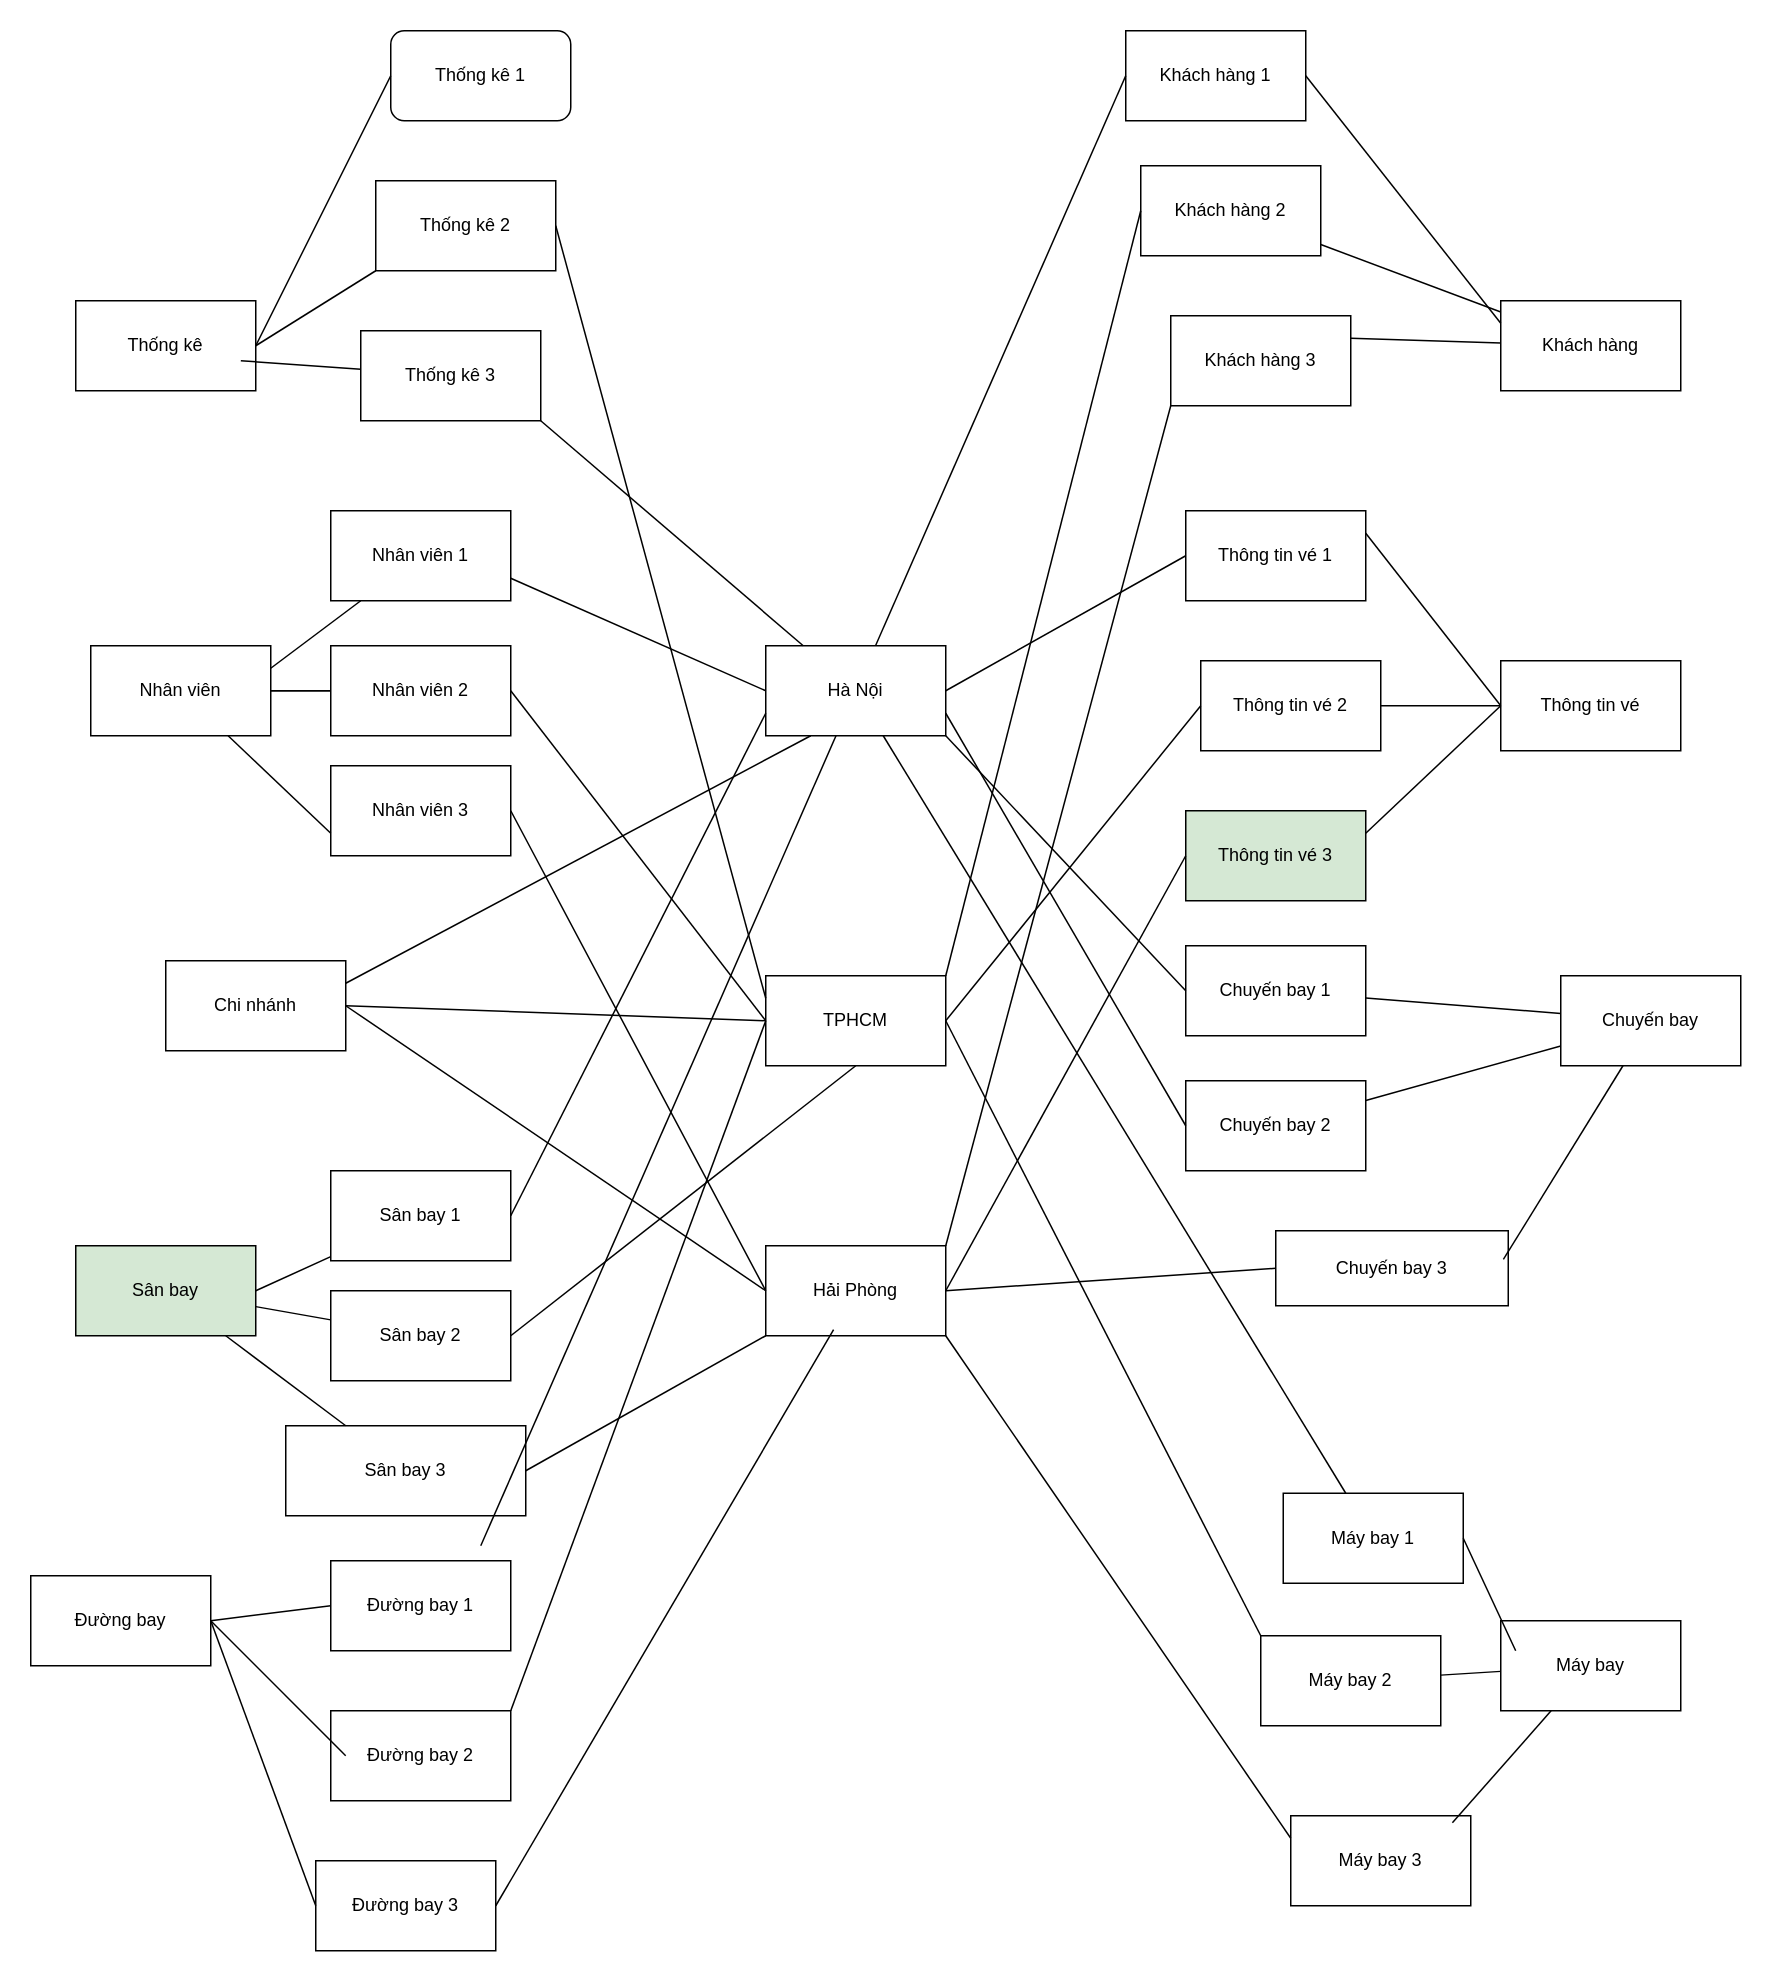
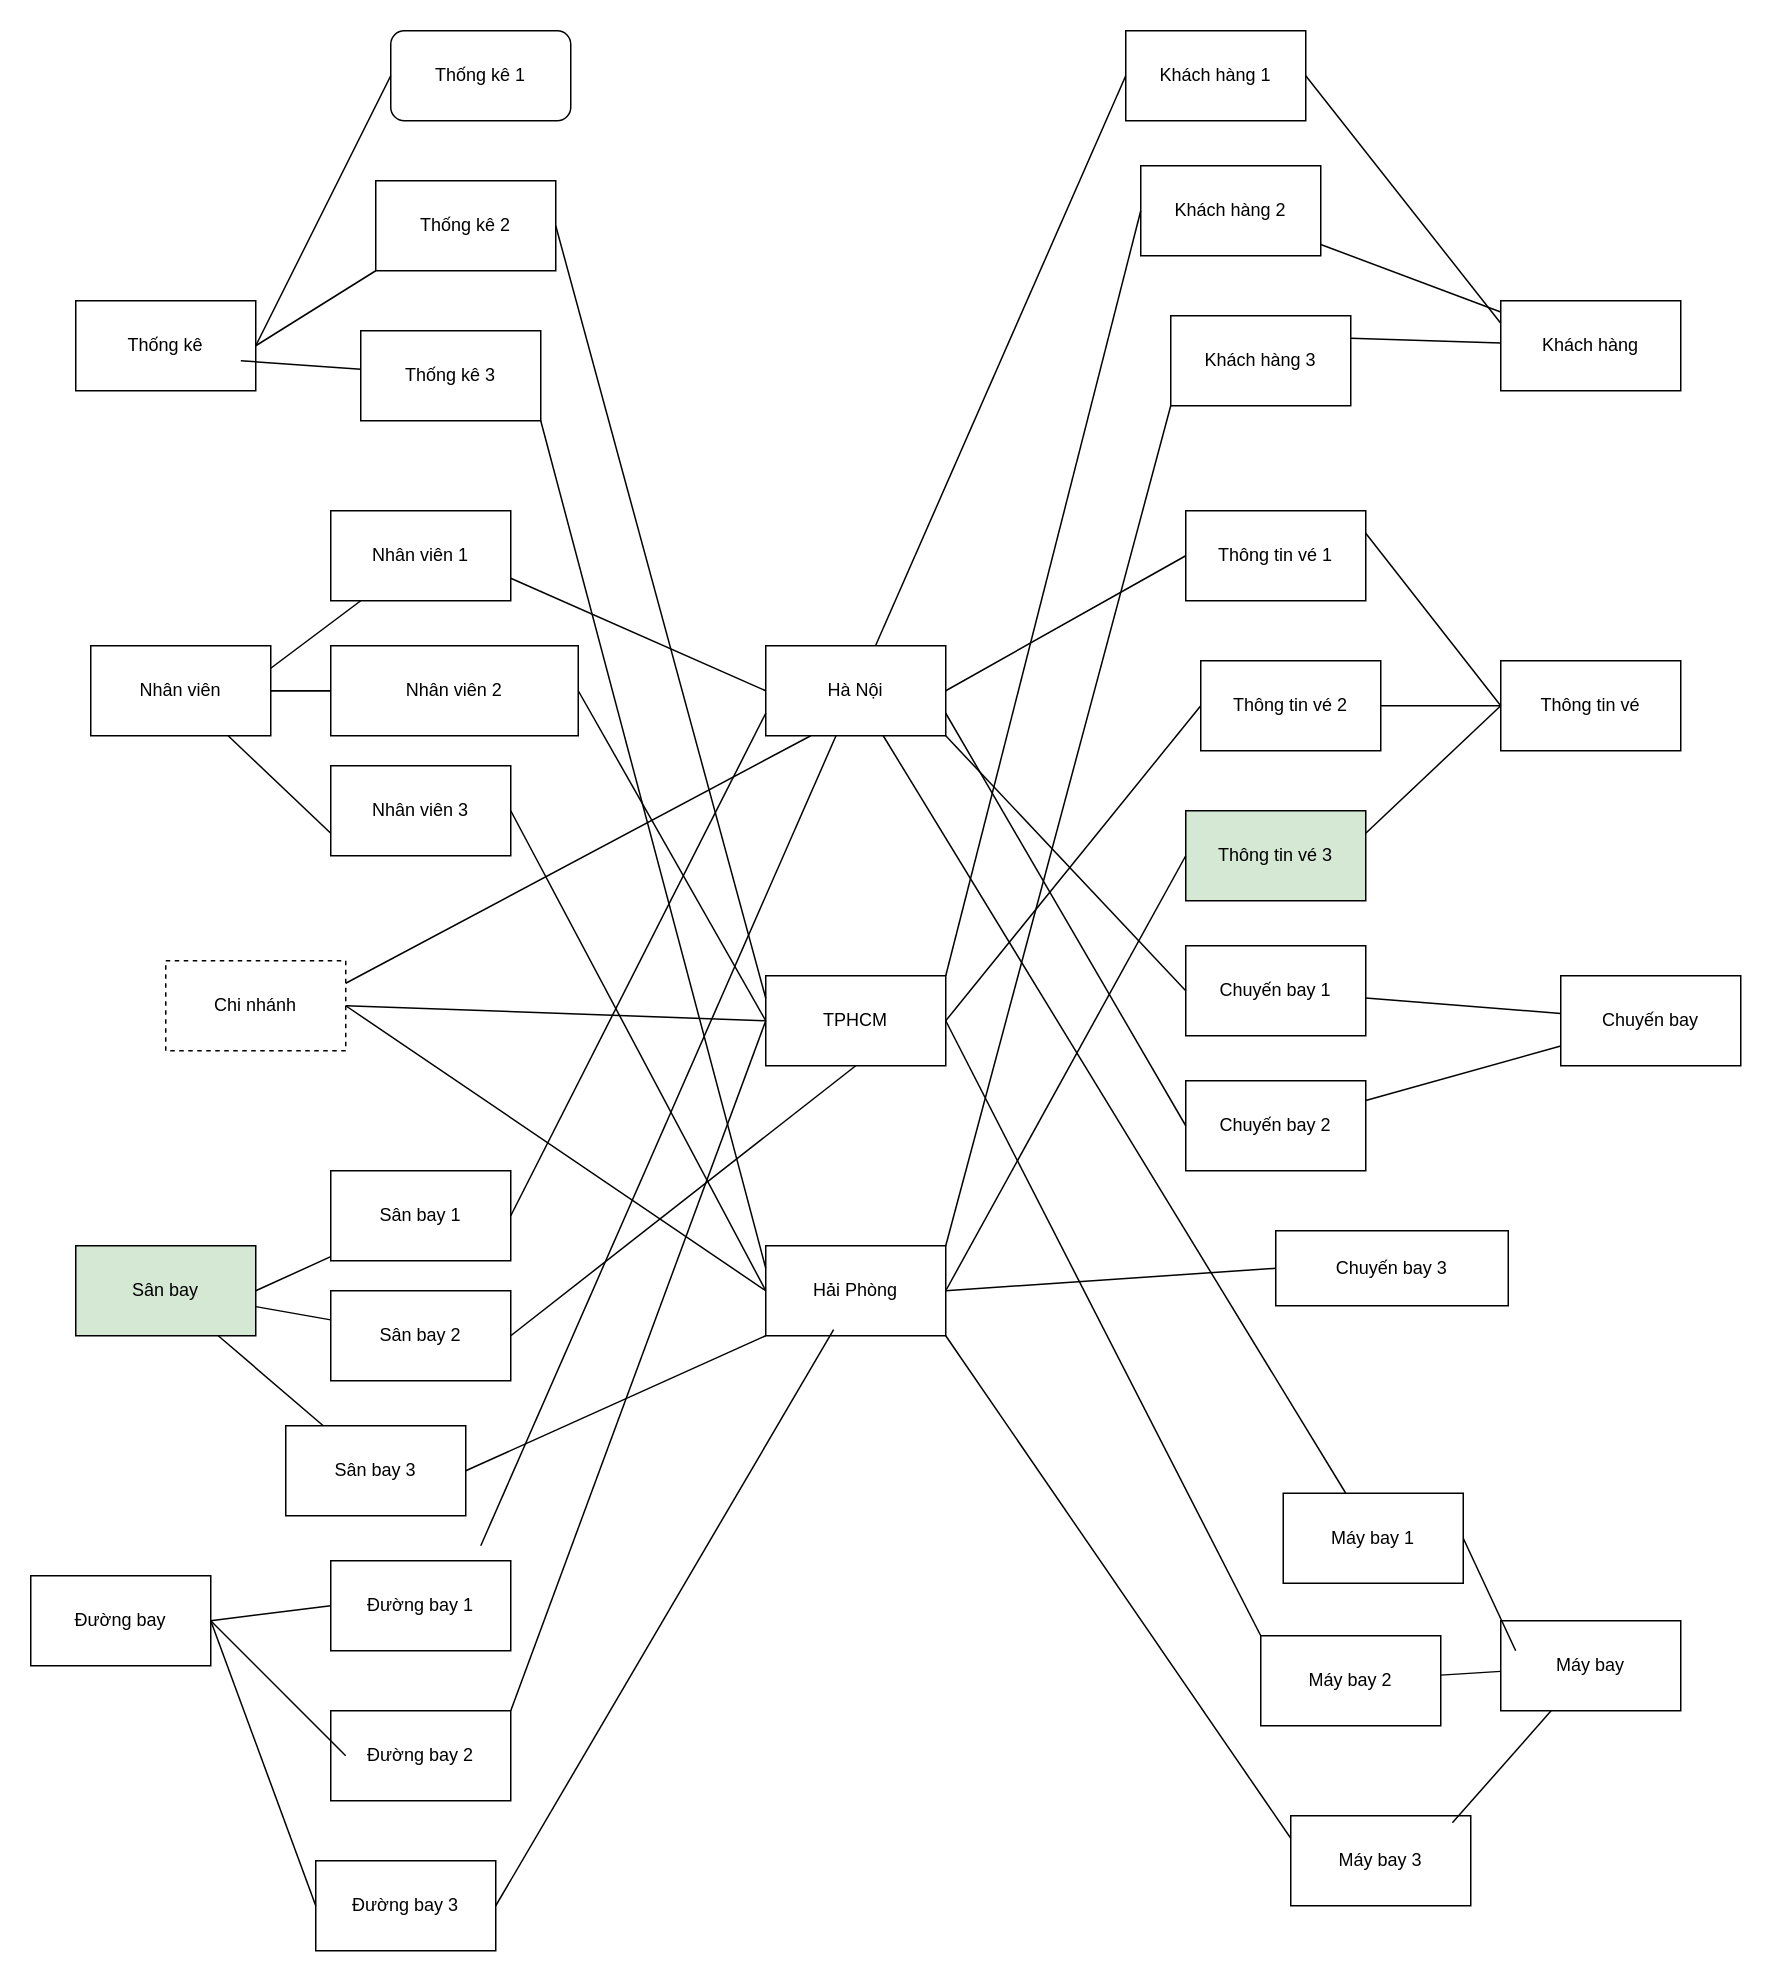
(717, 572) -> (590, 607)
(421, 691) -> (455, 691)
(256, 1006) -> (256, 1006)
(1563, 1163) -> none
(406, 1471) -> (376, 1471)
